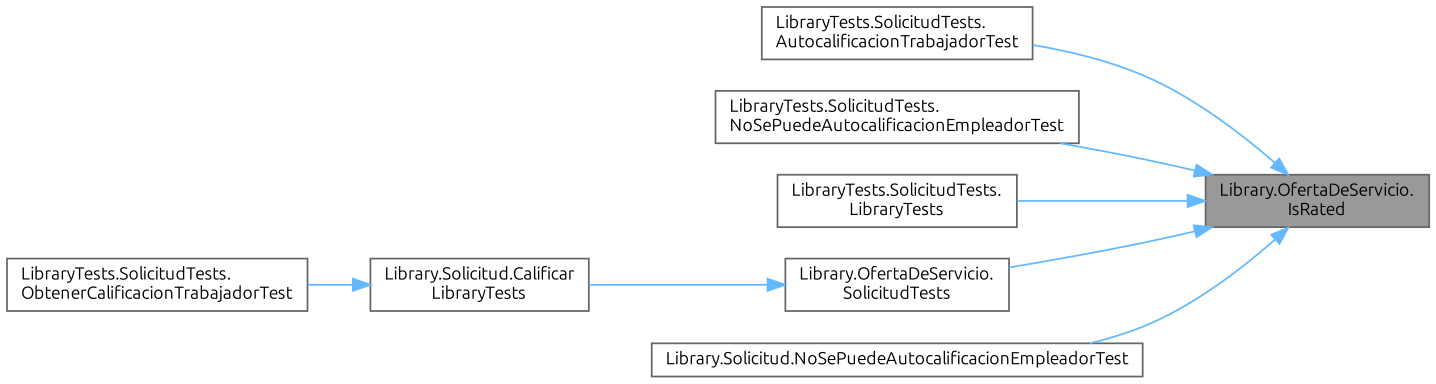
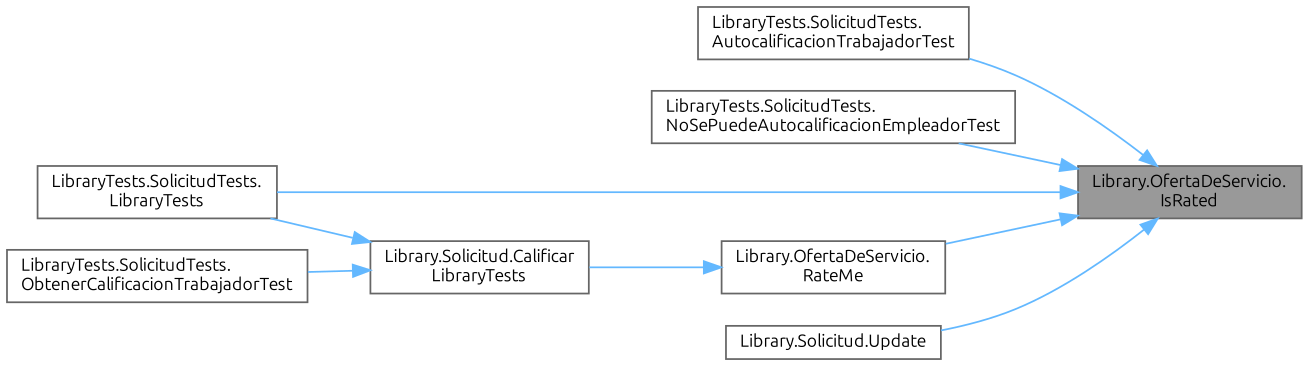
none -> (312, 228)
(897, 285) -> (833, 267)
(897, 360) -> (833, 342)
